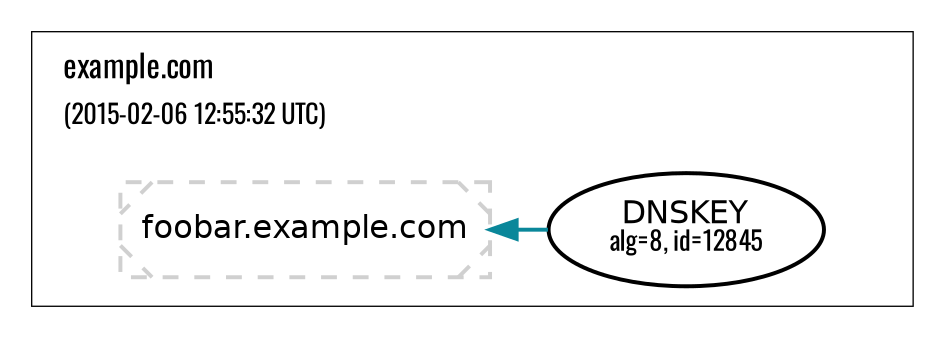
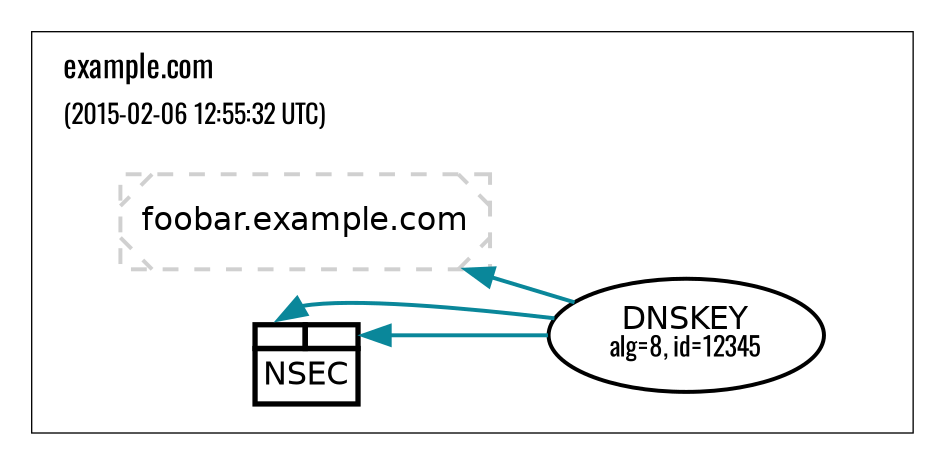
(686, 243) -> (686, 349)
none -> (305, 364)
